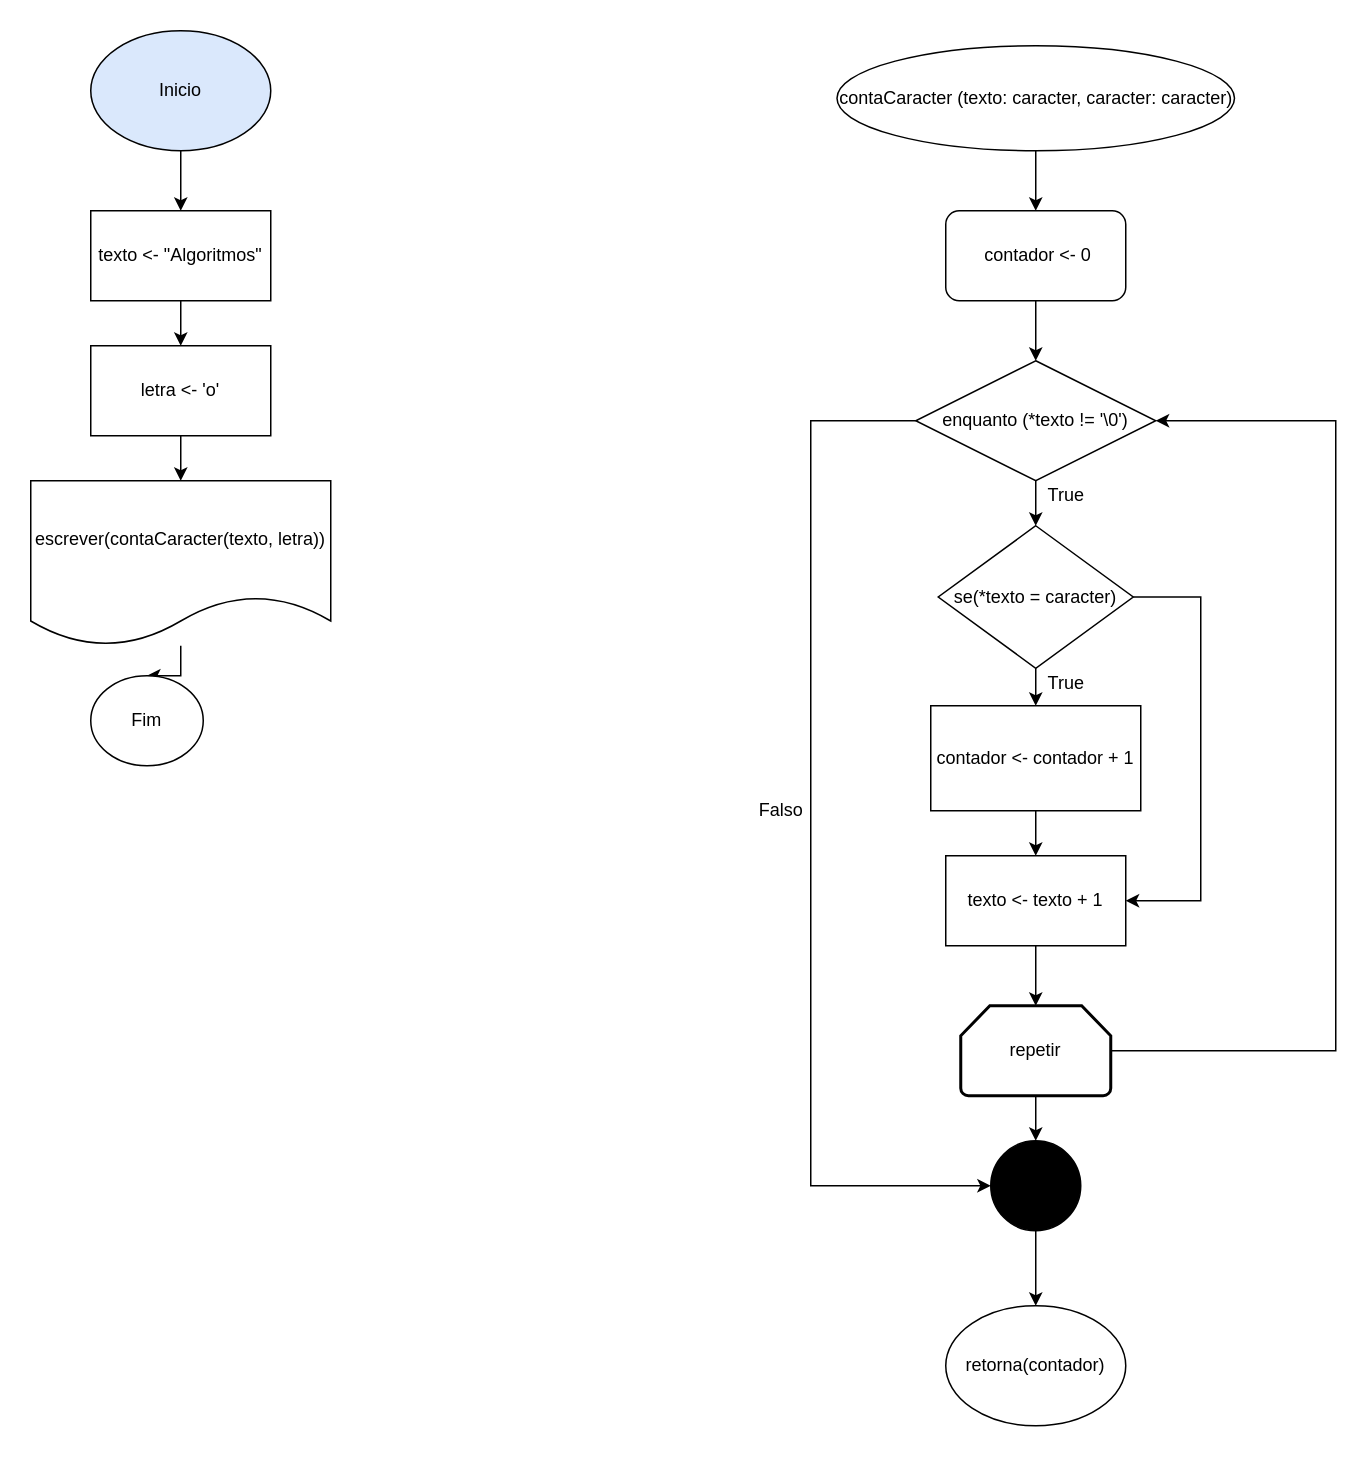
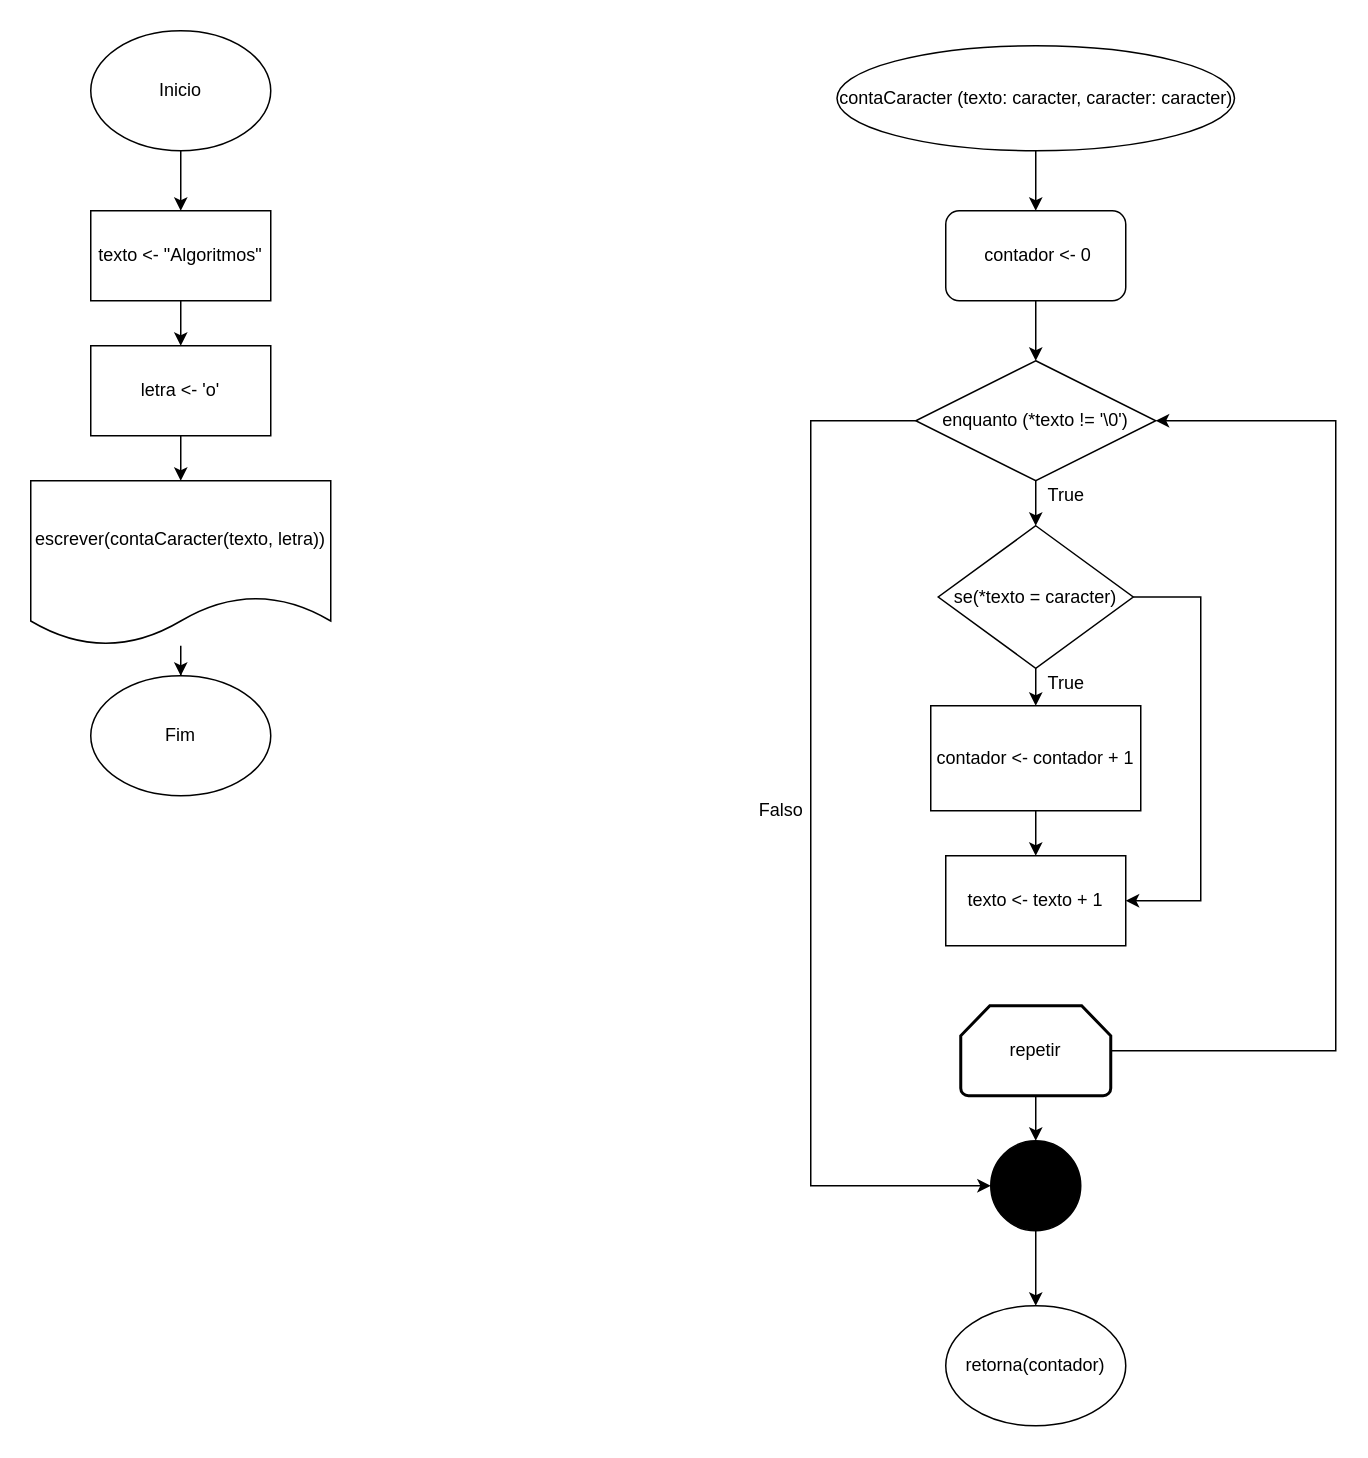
(181, 91) -> (181, 91)
(147, 721) -> (181, 736)
(1036, 971) -> none
